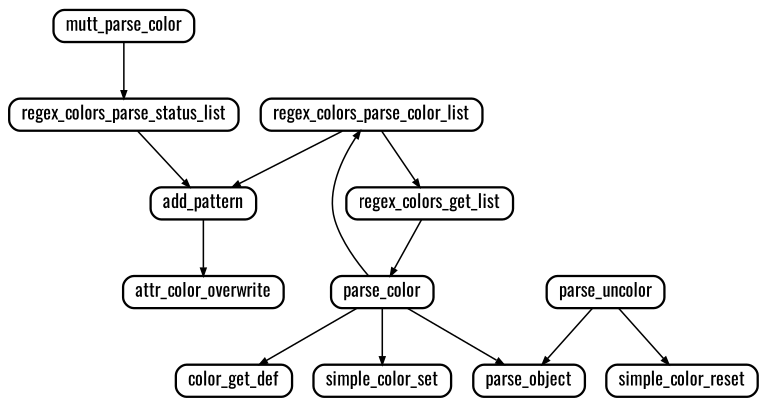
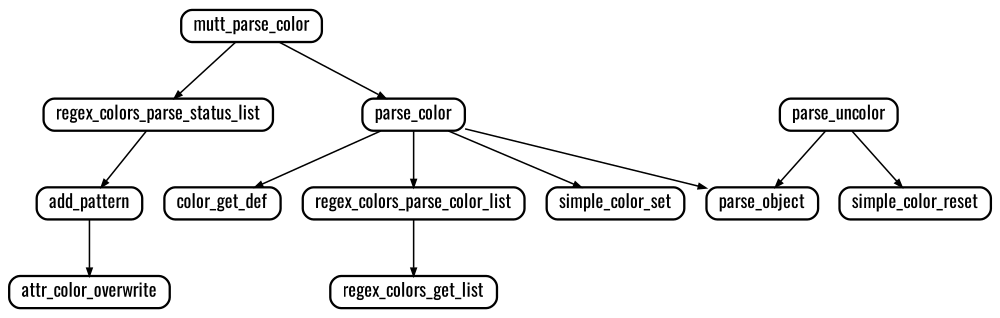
(291, 157) -> none
(408, 244) -> (329, 69)
